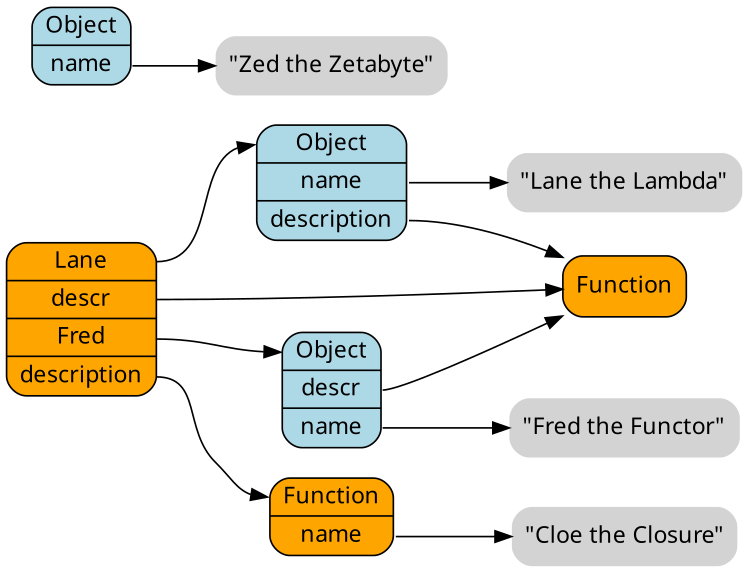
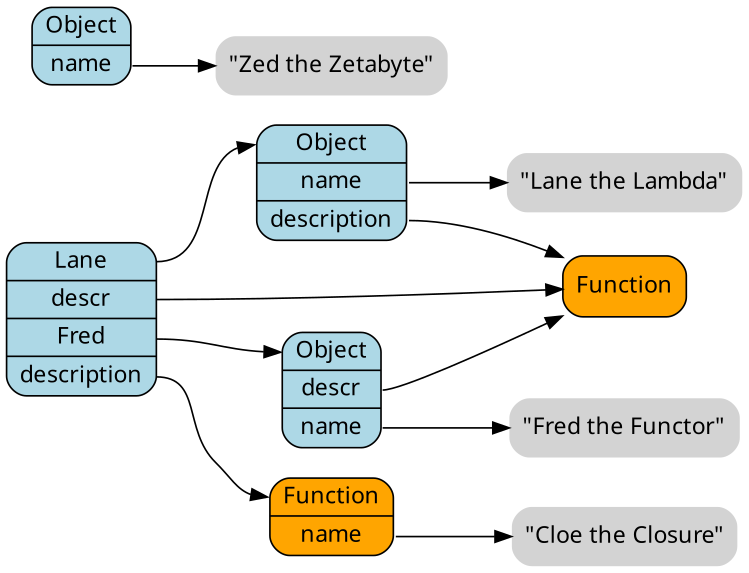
(81, 319) -> (81, 319)
